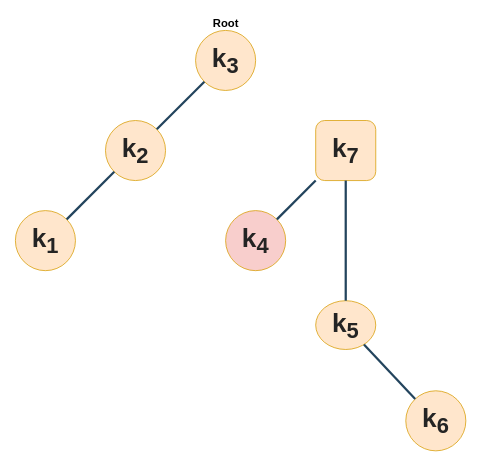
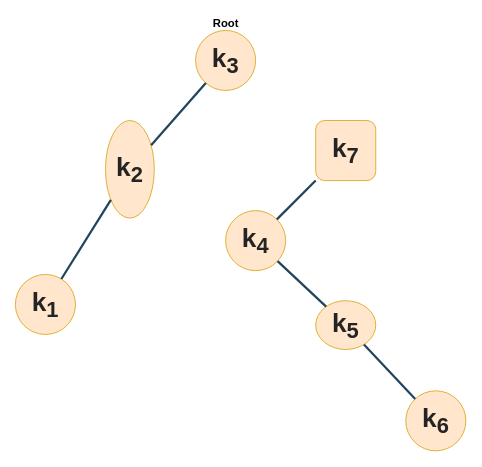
(135, 150) -> (130, 169)
(45, 240) -> (45, 304)
(255, 240) -> (255, 240)
(345, 240) -> (302, 284)
